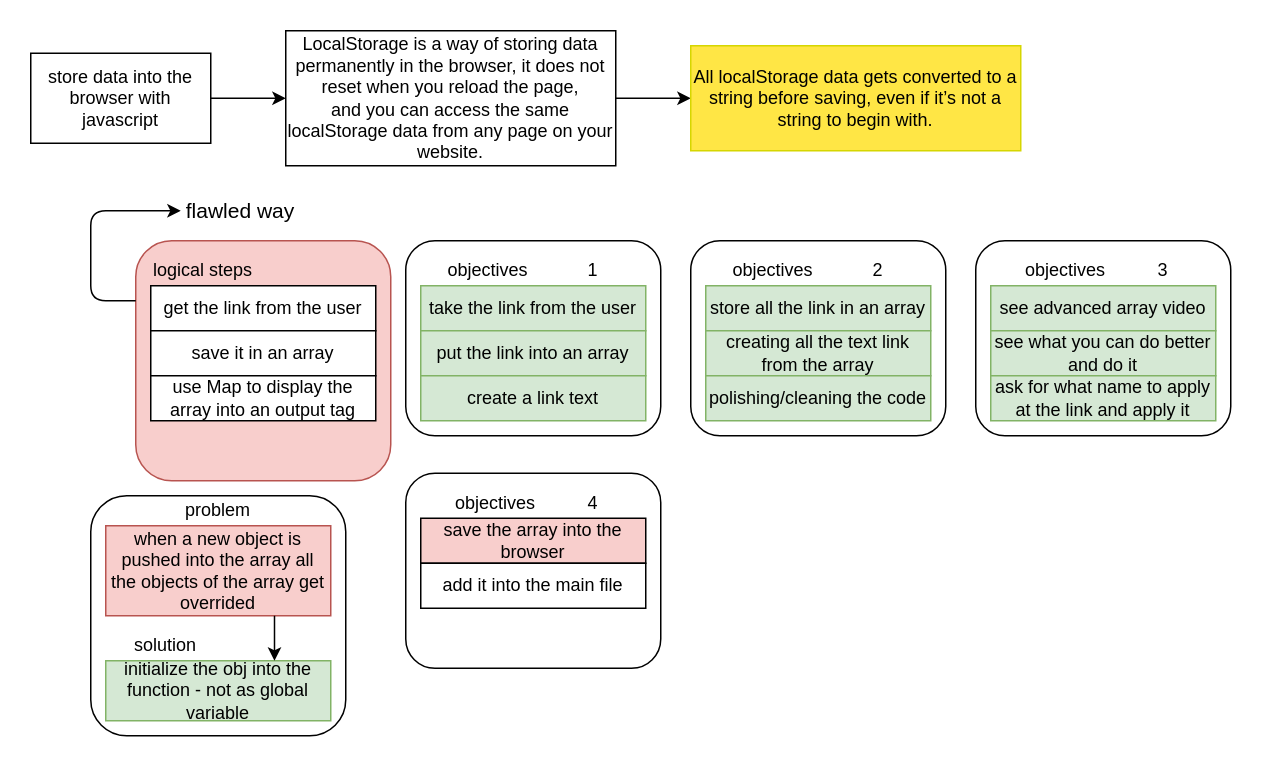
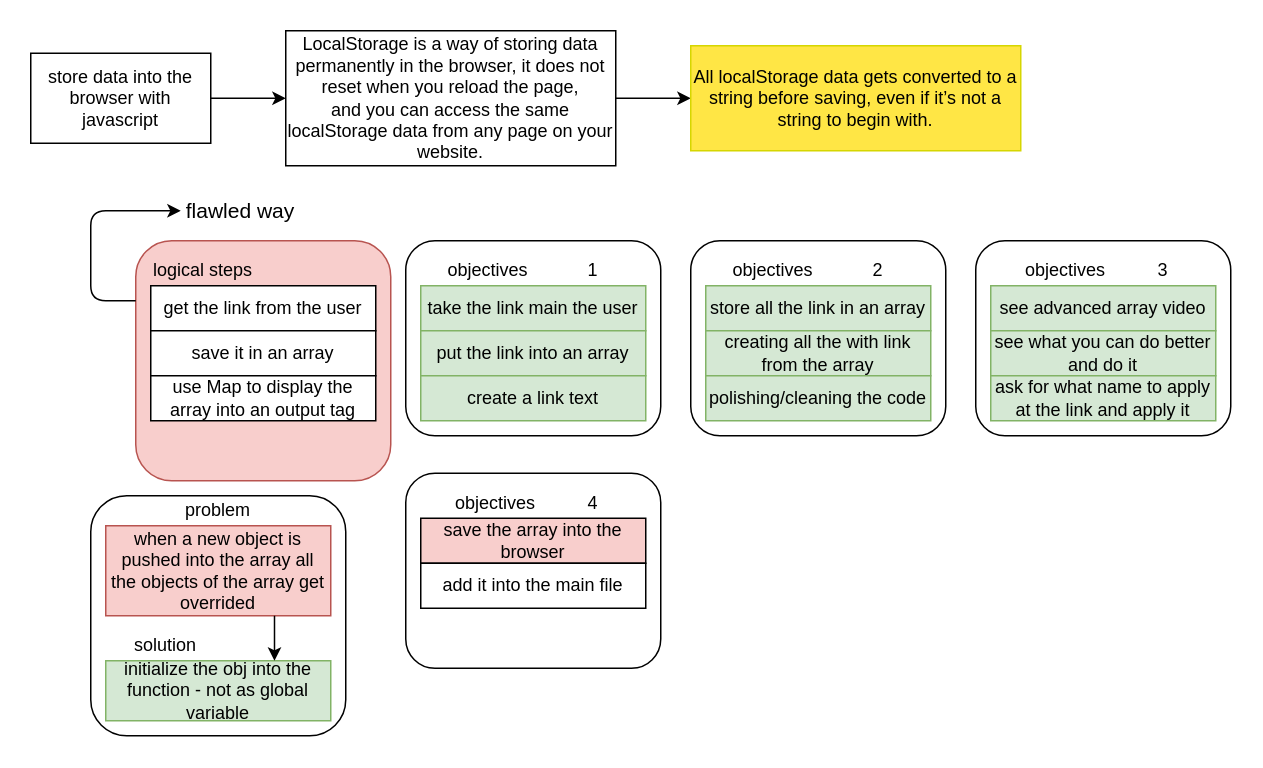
(533, 308) -> (533, 308)
(818, 353) -> (818, 353)
